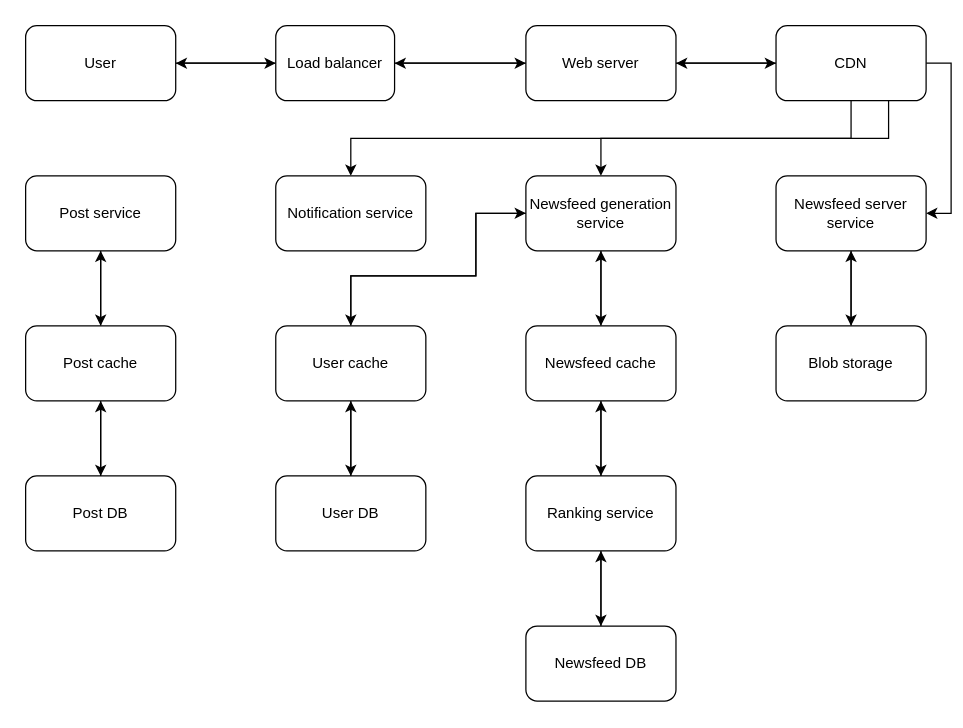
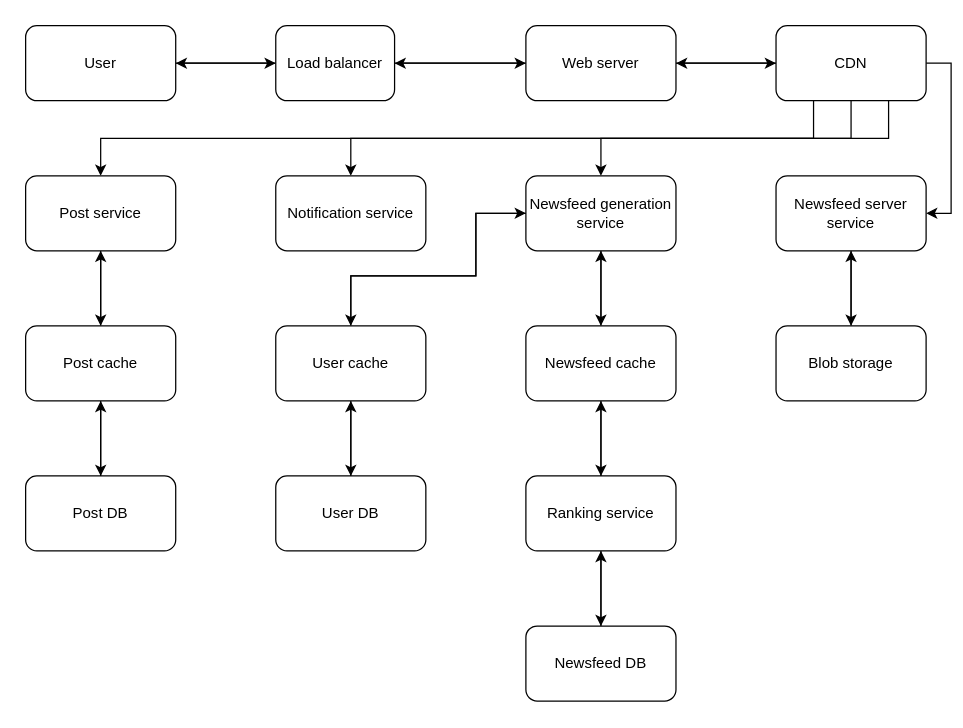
none -> (210, 138)
